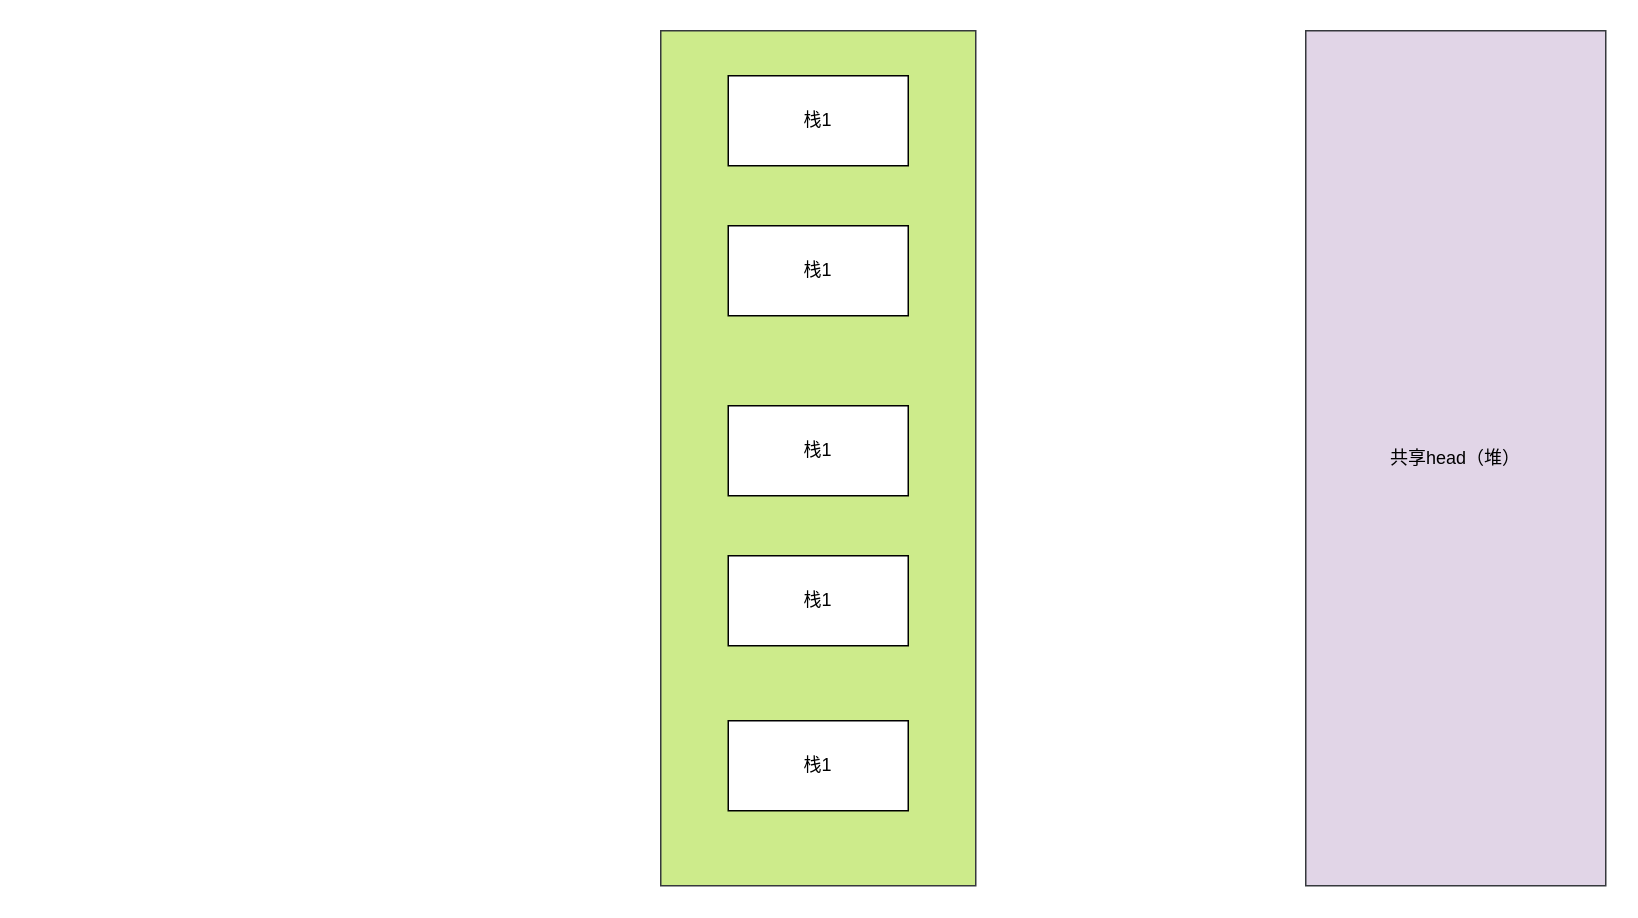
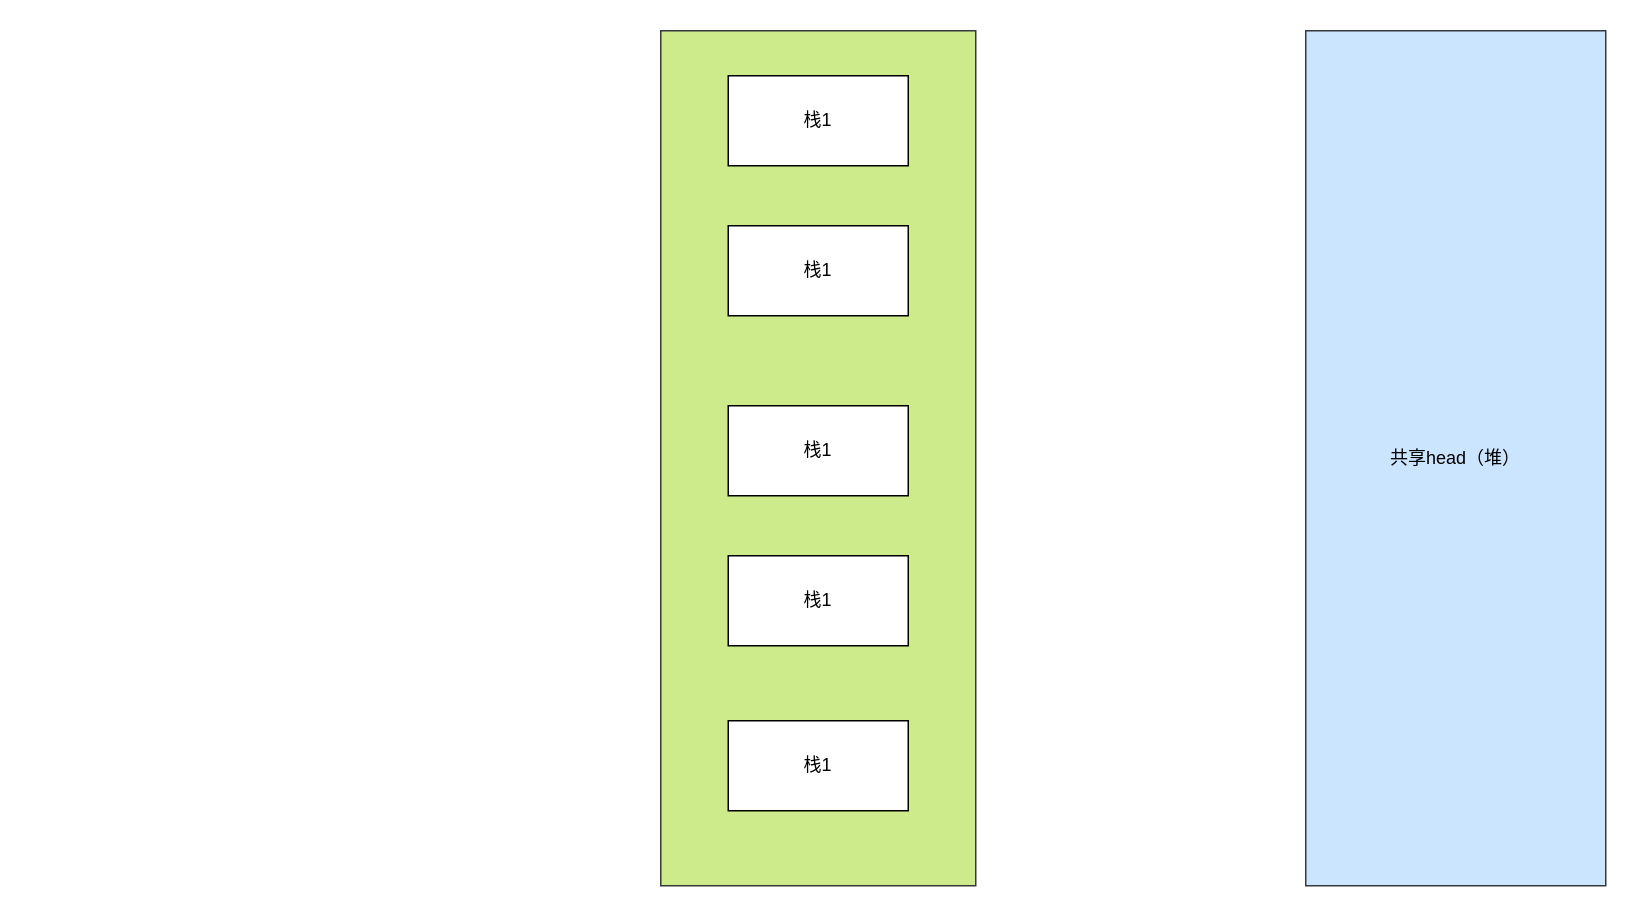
(1456, 458) -> (1456, 458)
